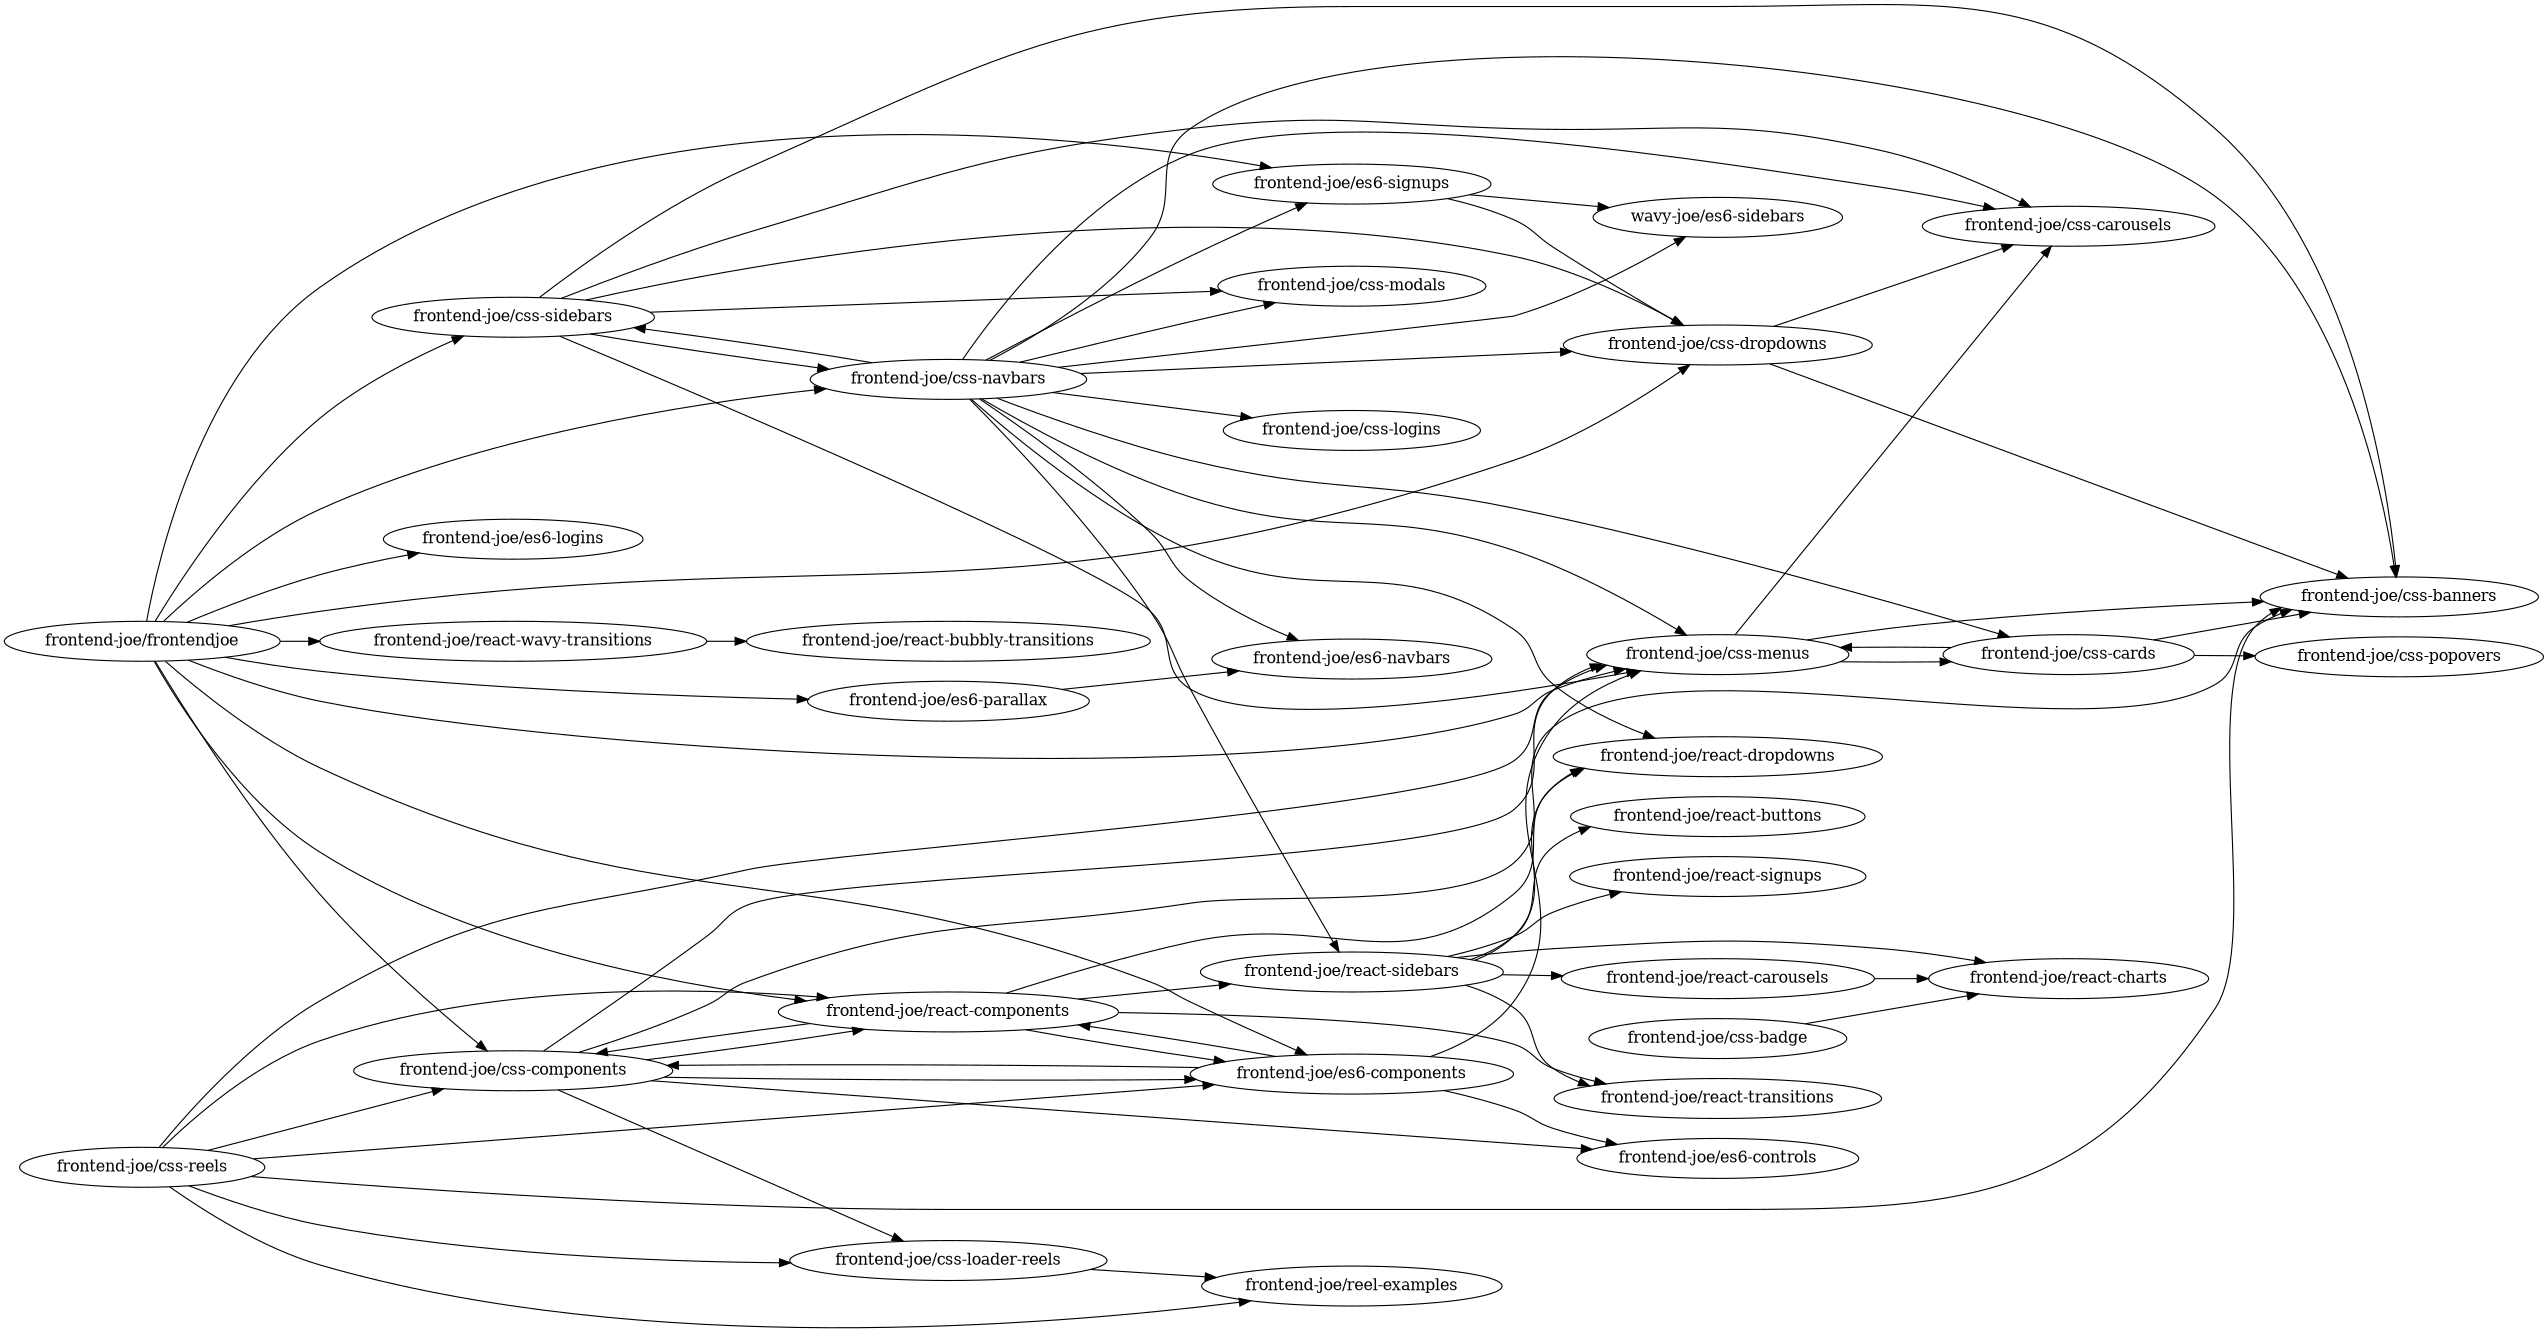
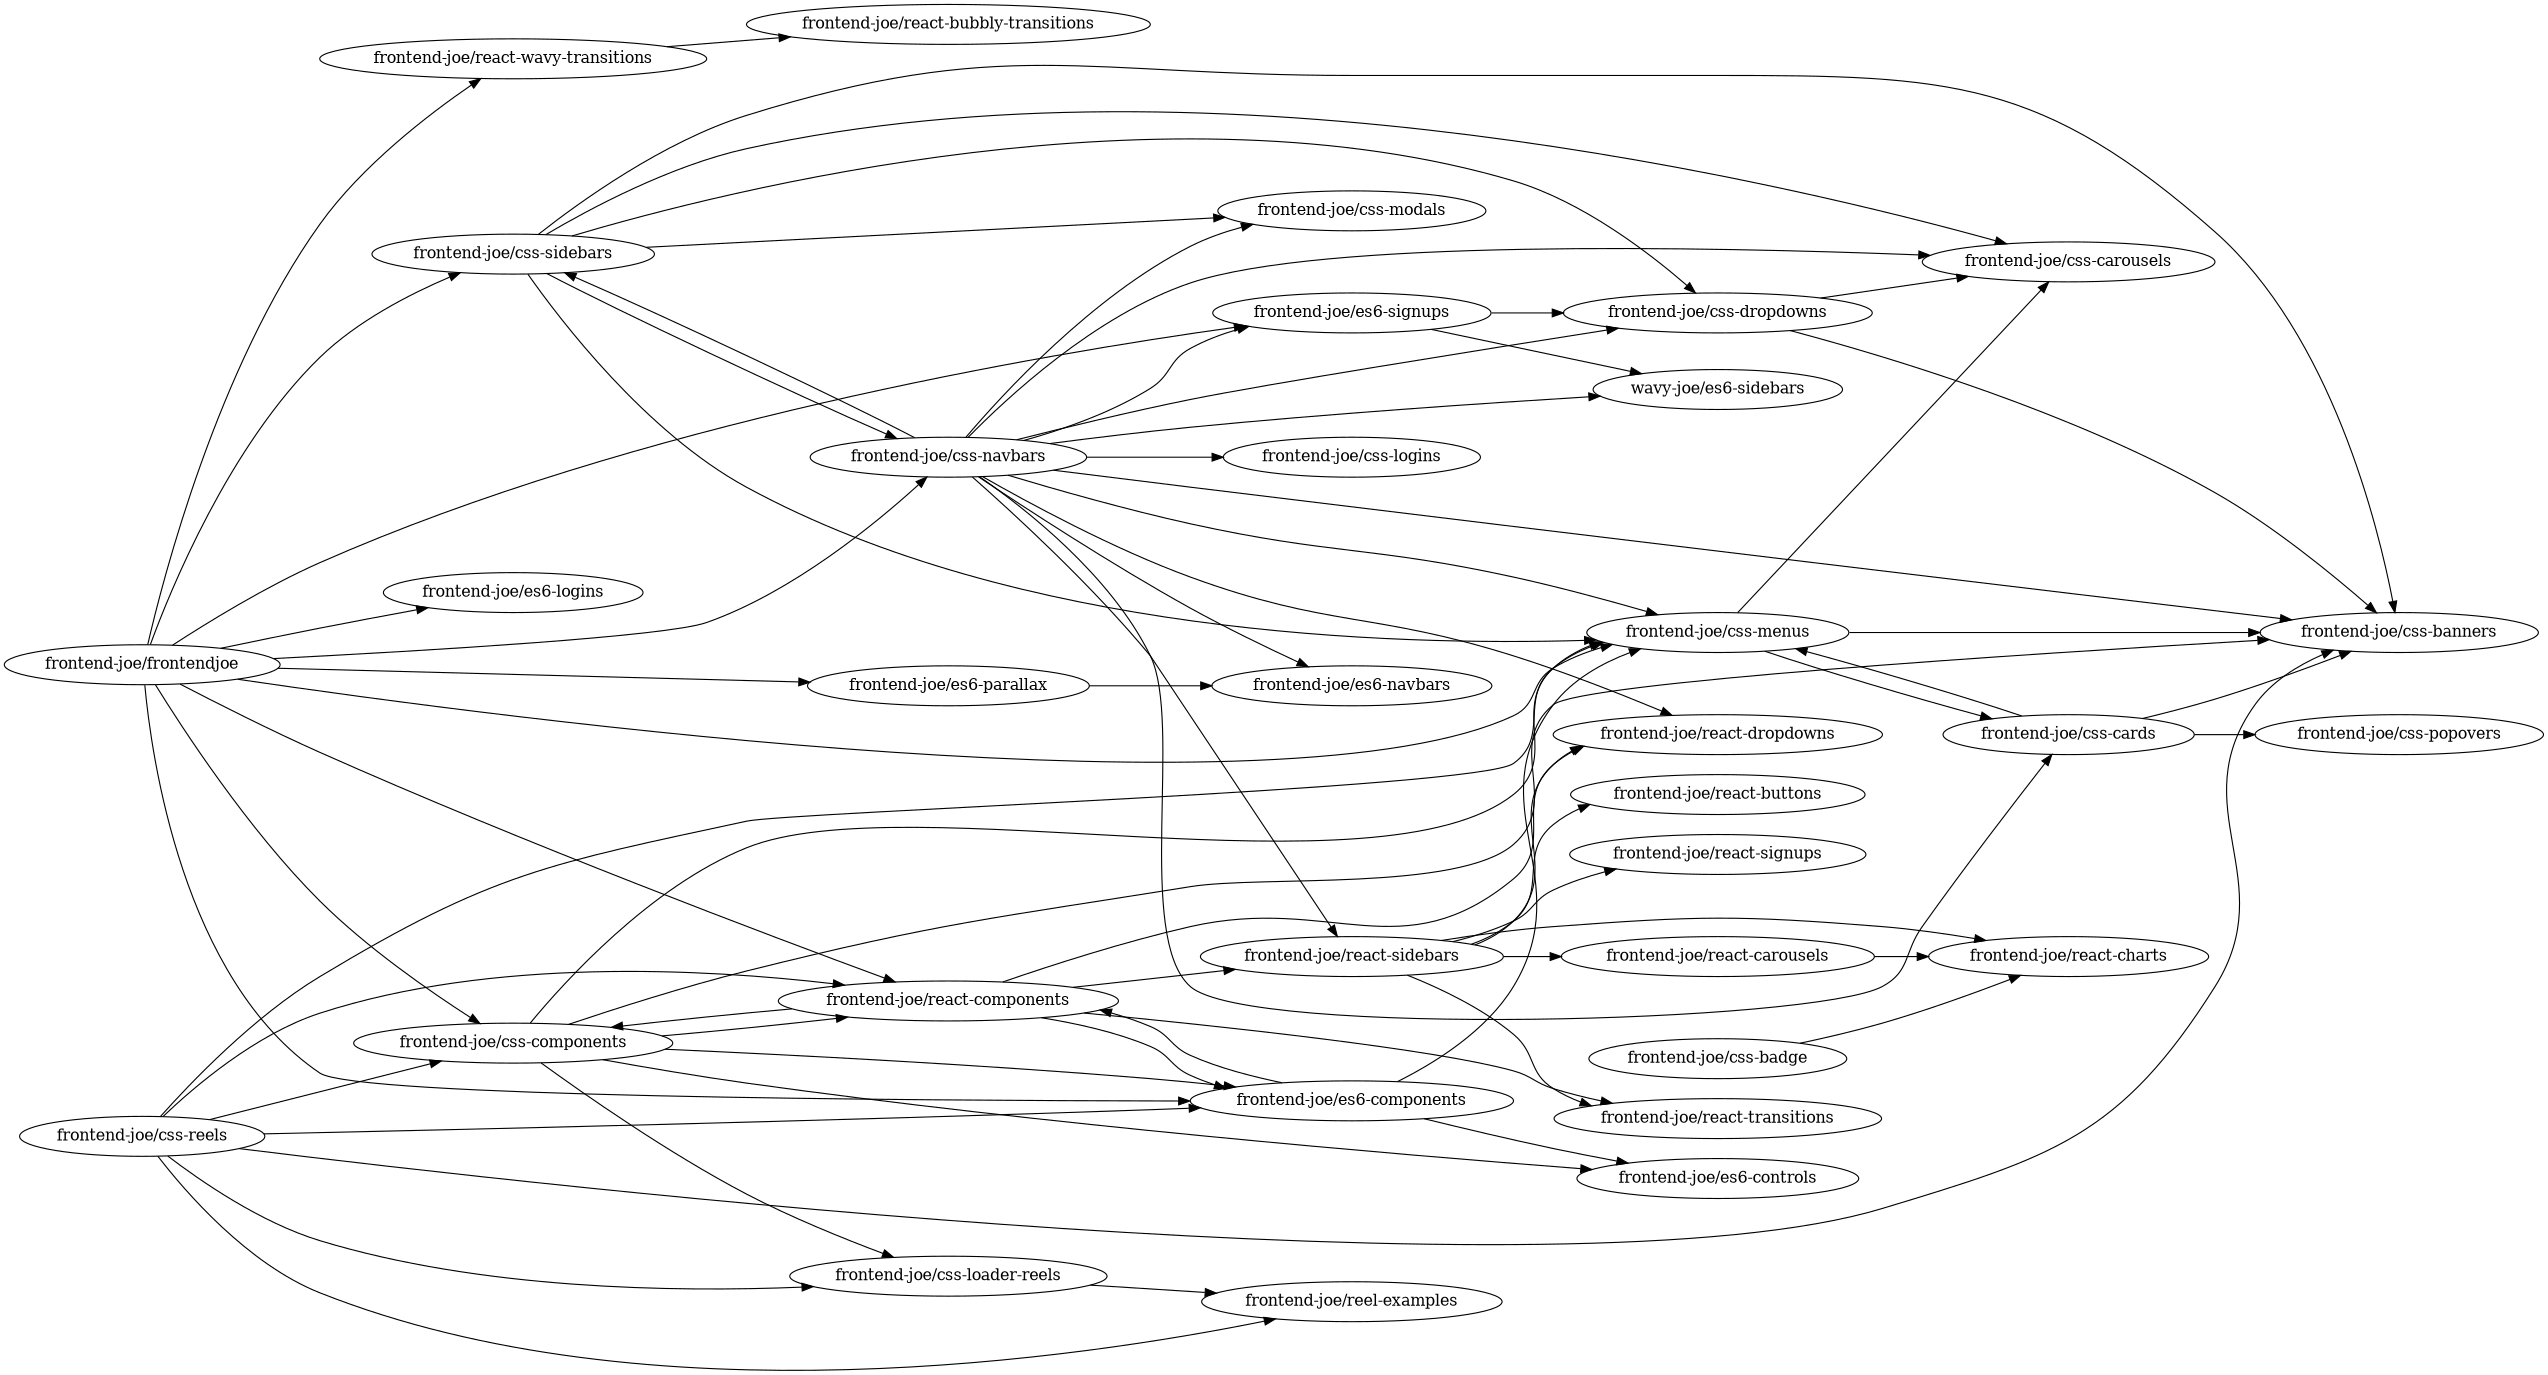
(971, 569) -> none
(939, 1065) -> none
